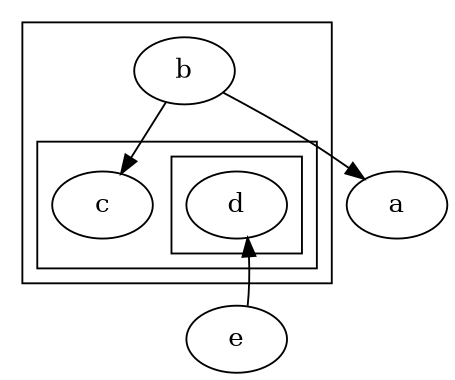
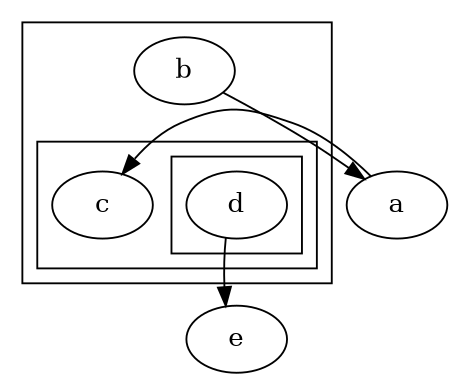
(149, 130) -> (228, 110)
(249, 281) -> (224, 262)
